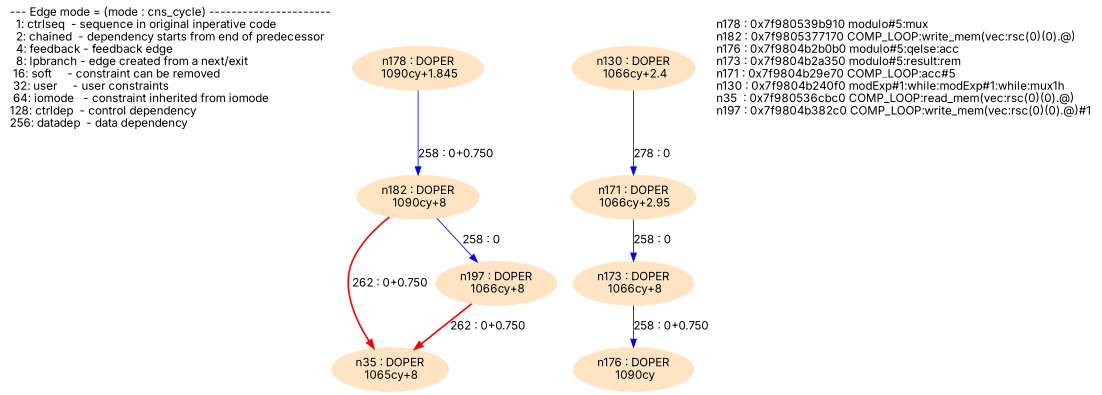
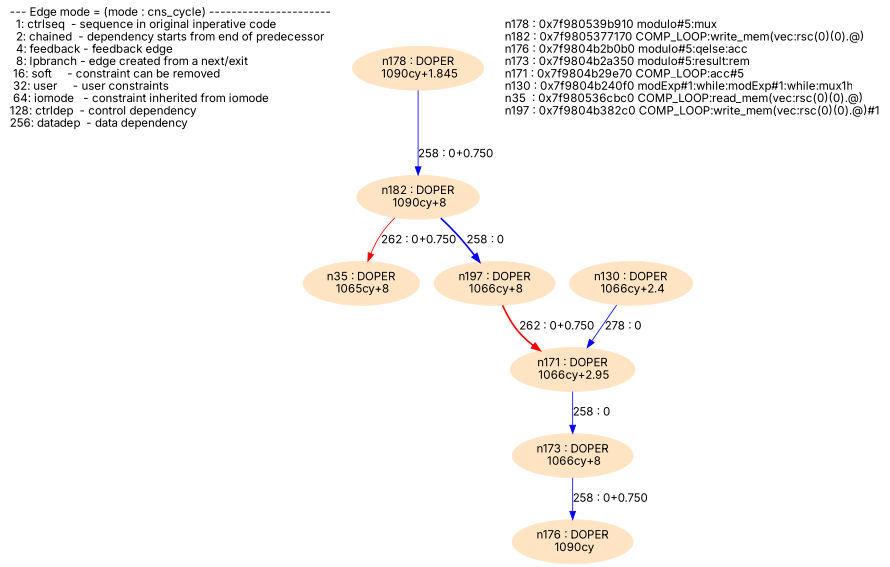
(454, 237) -> (458, 236)
(349, 274) -> (381, 234)
(446, 324) -> (515, 327)
